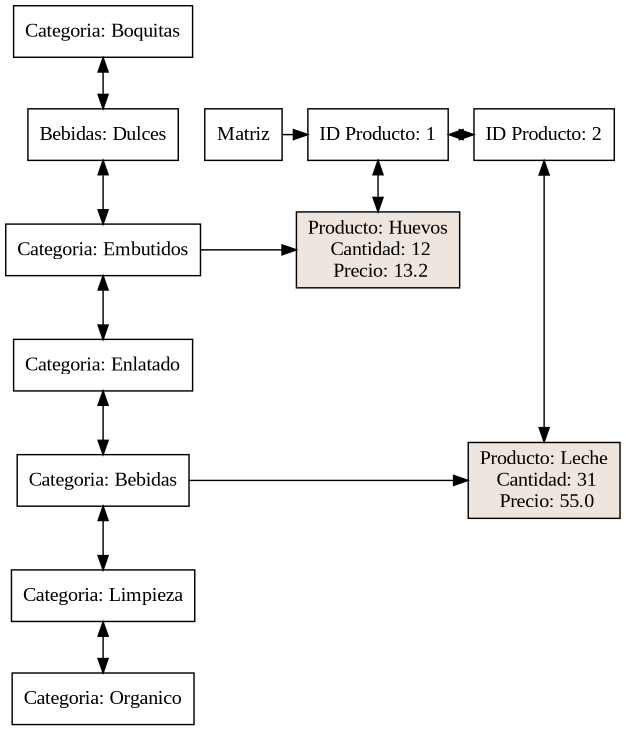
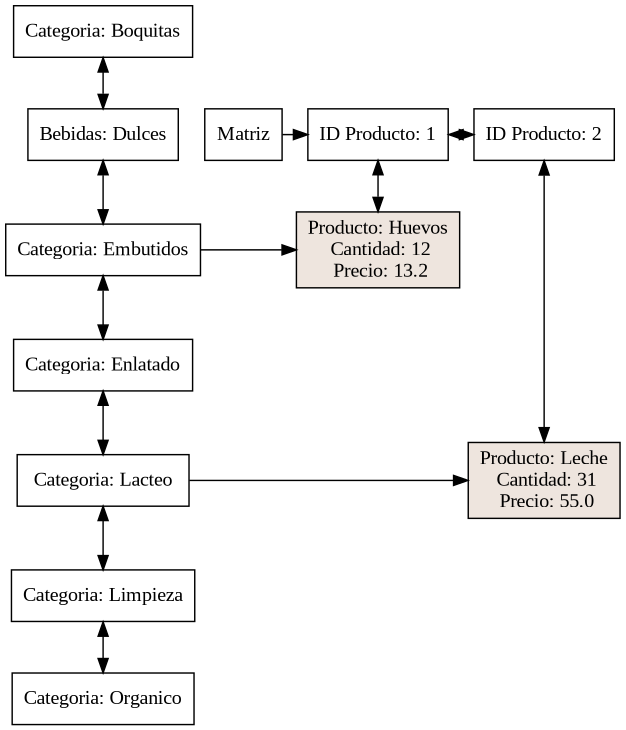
(103, 480) -> (103, 480)
